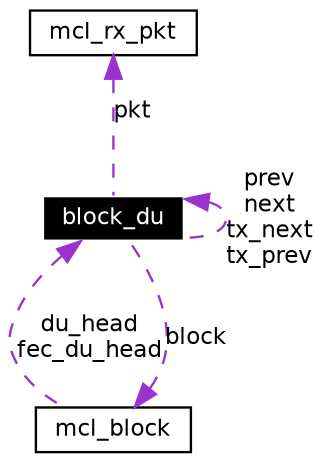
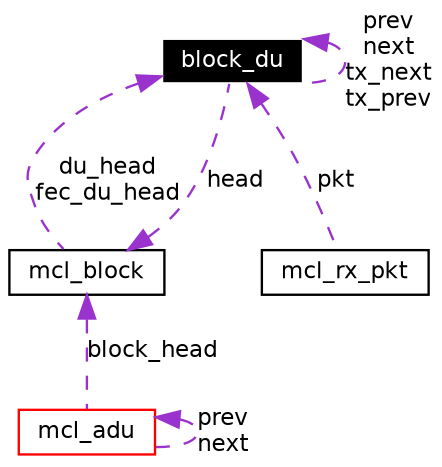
(113, 137) -> (304, 174)
(197, 338) -> (236, 181)
none -> (87, 432)
